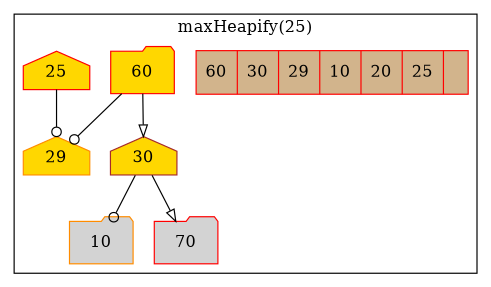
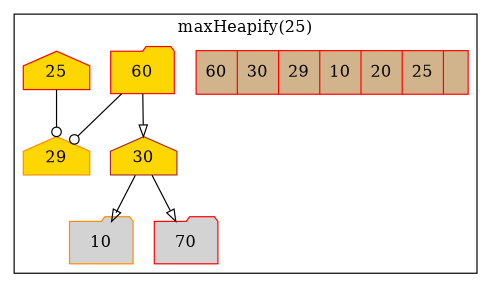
(126, 194) -> (126, 194)
